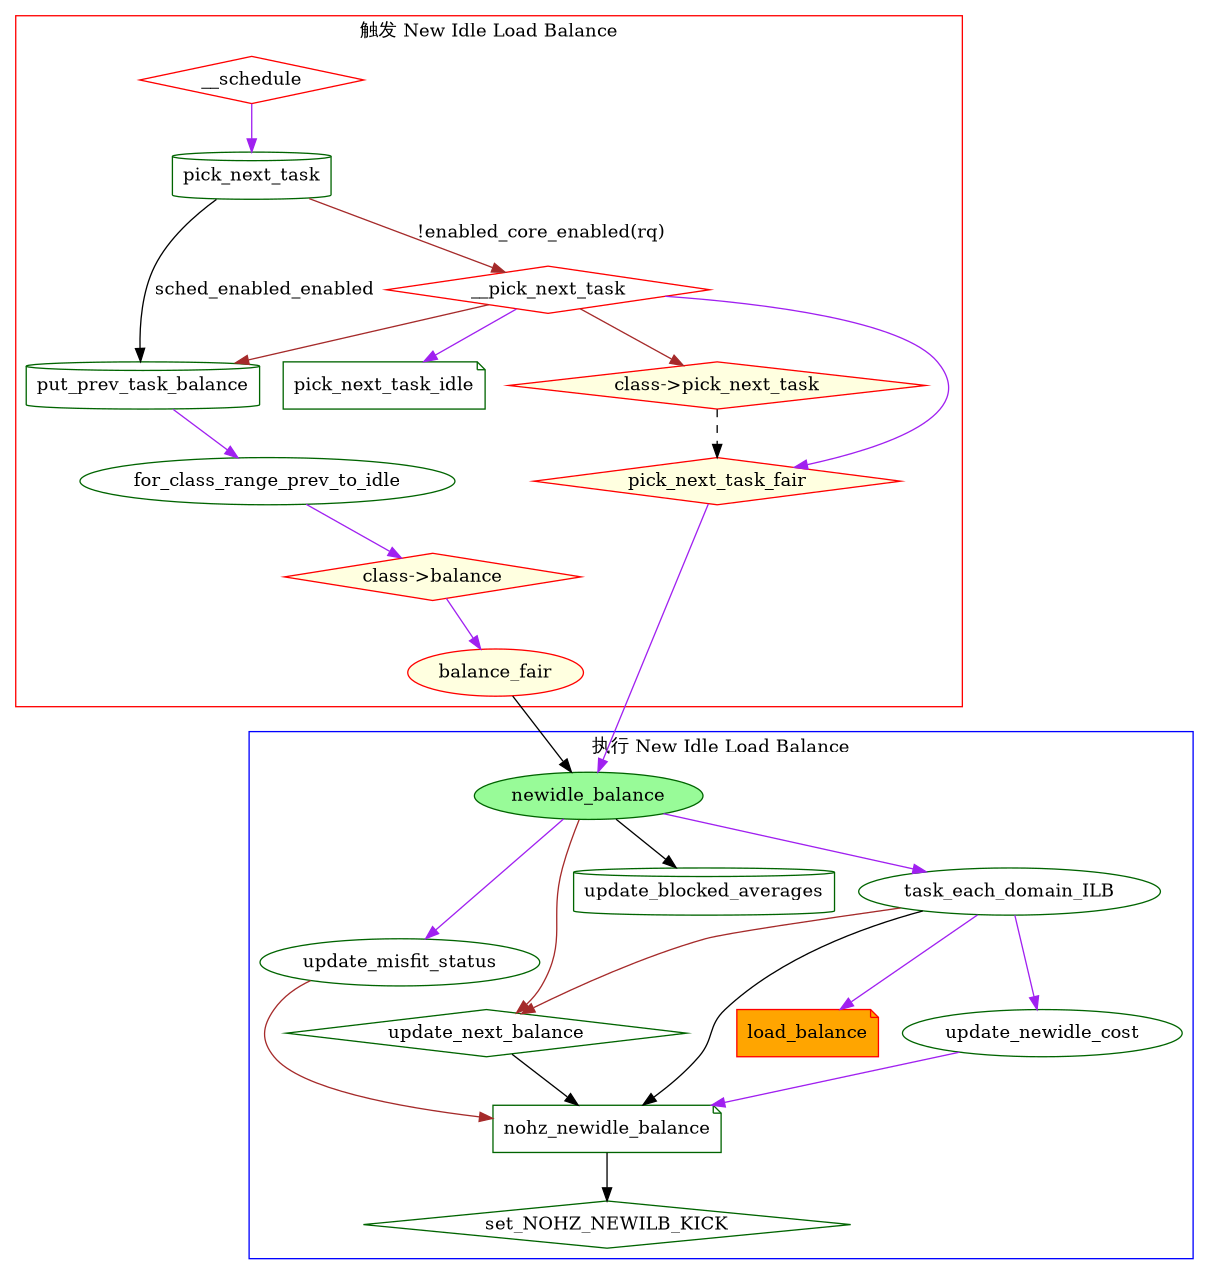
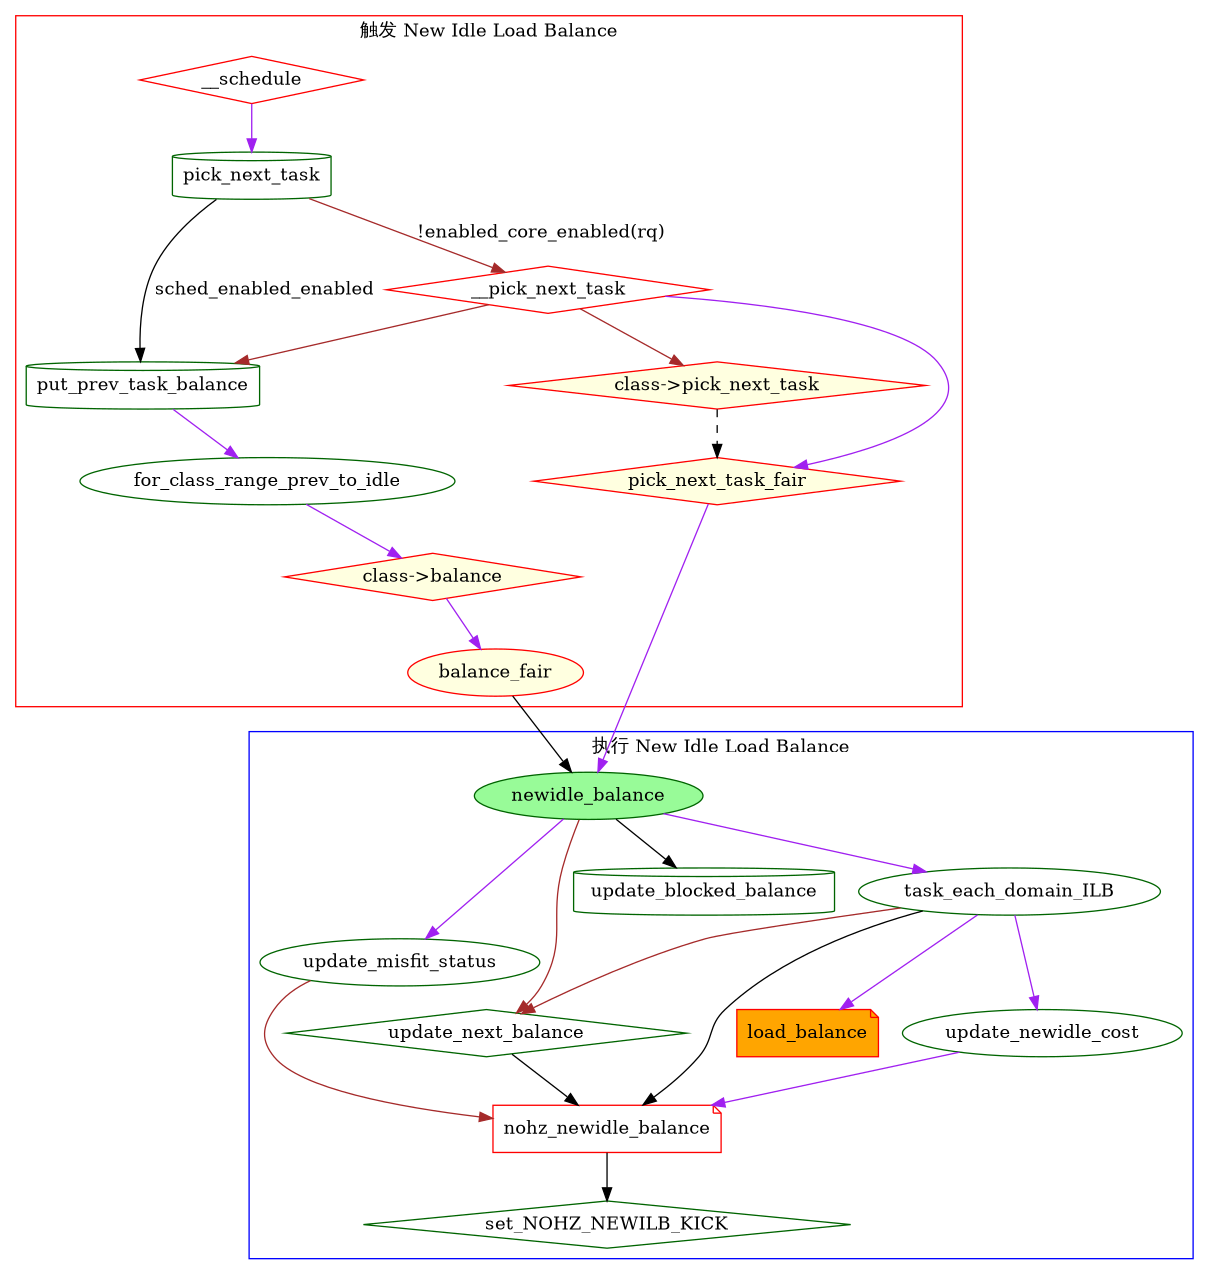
(384, 385) -> none
(704, 892) -> (704, 892)
(607, 1129) -> (607, 1129)
